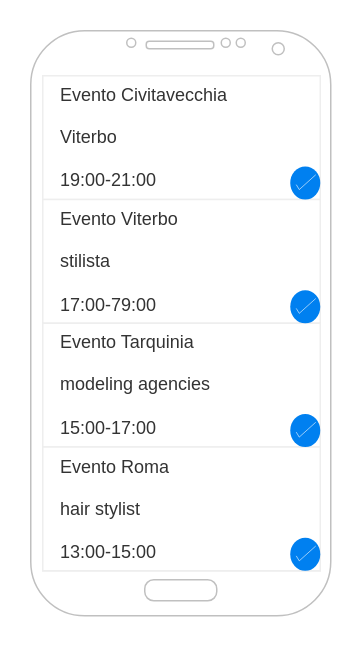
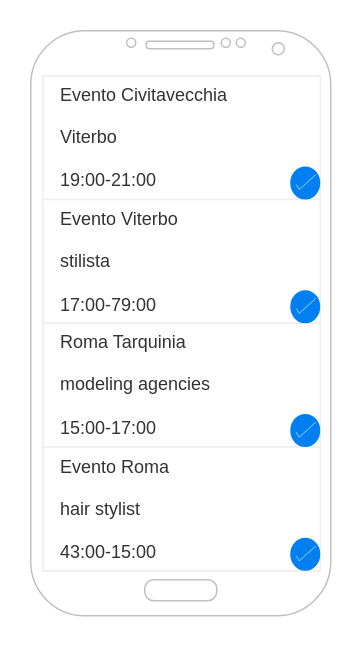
(112, 385) -> (112, 385)
(96, 509) -> (96, 509)
